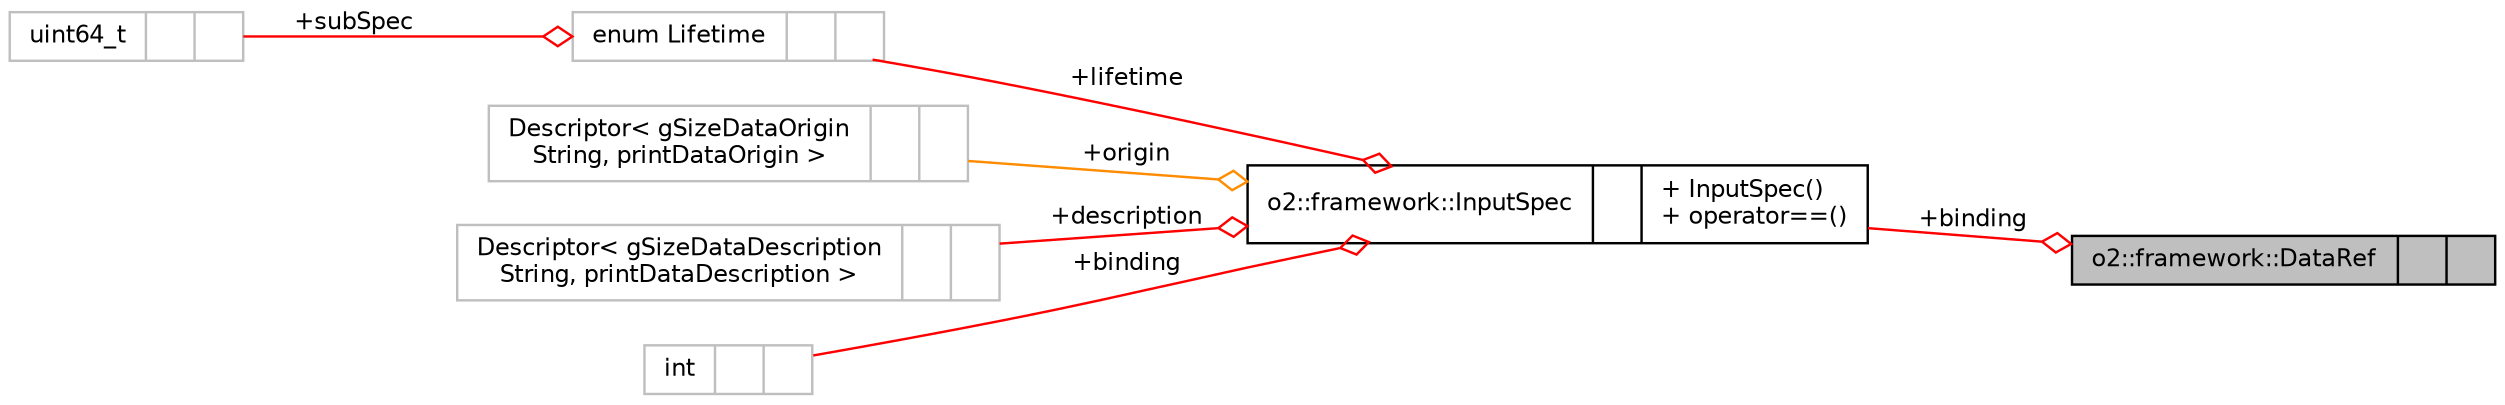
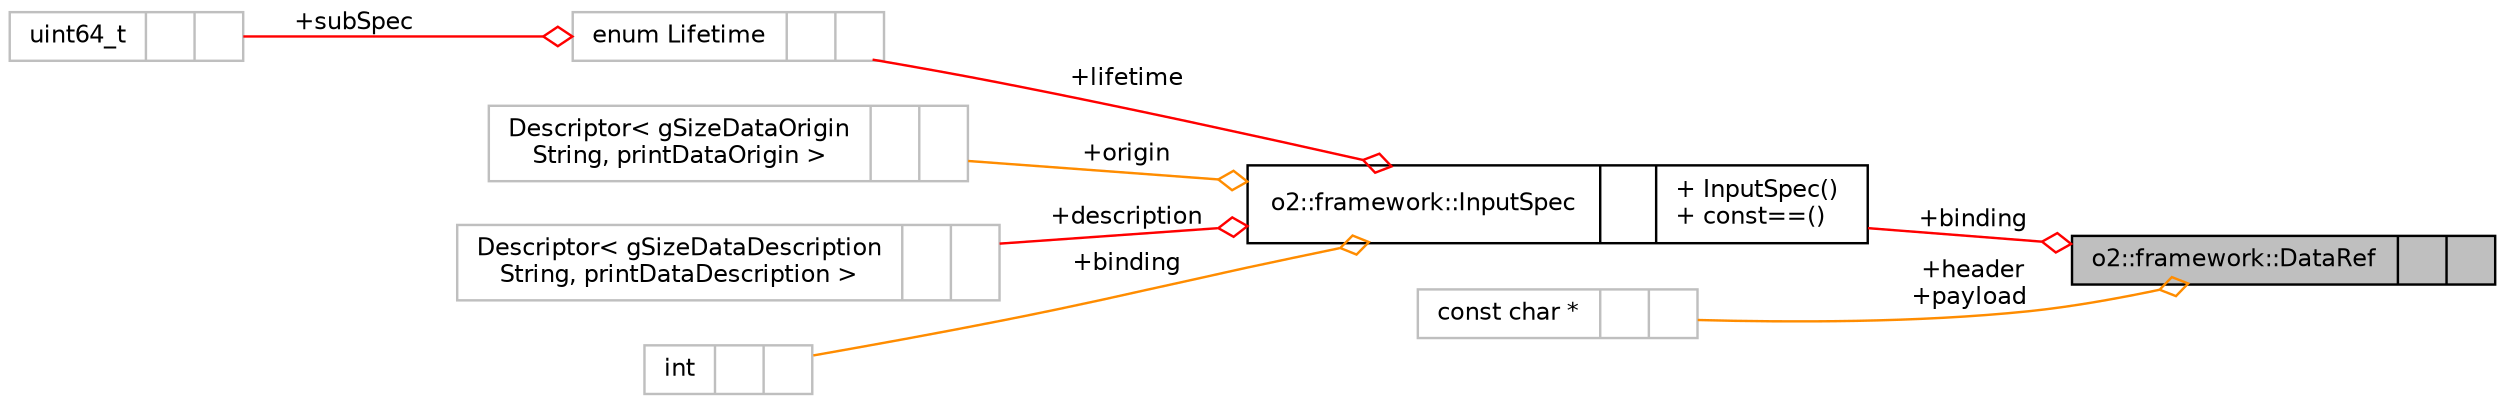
(1755, 216) -> (1751, 216)
(1077, 305) -> (1077, 305)
none -> (1558, 314)
